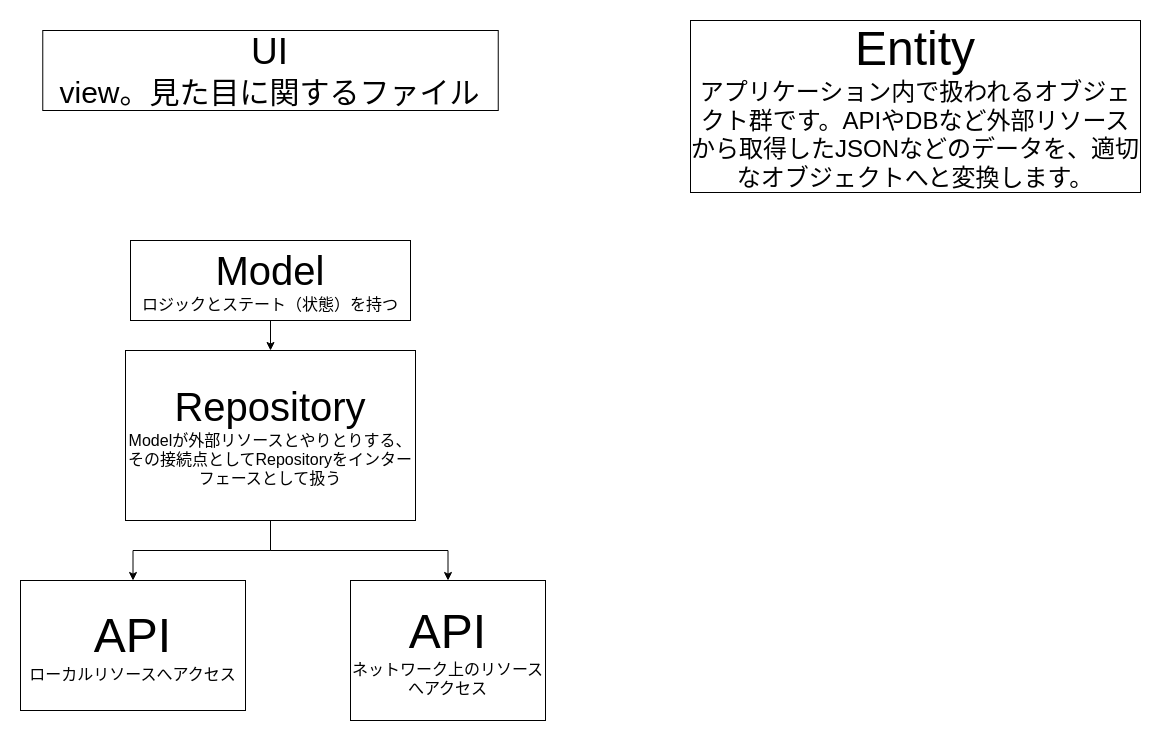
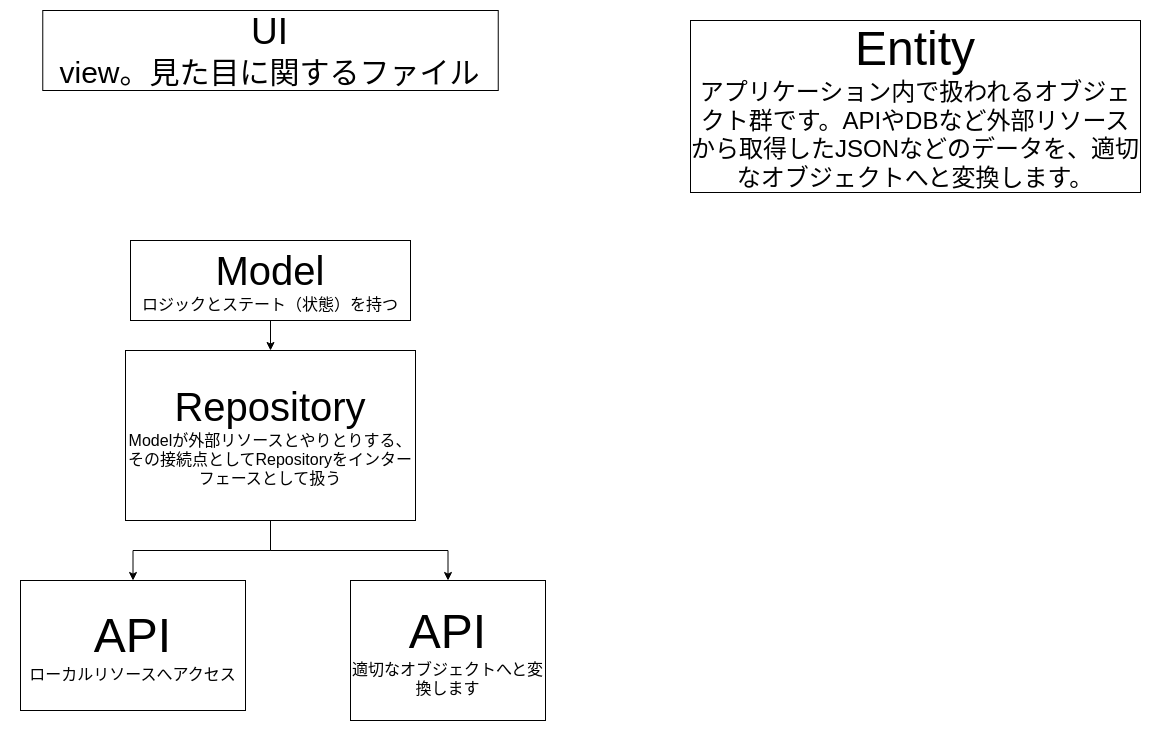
(271, 71) -> (271, 51)
(448, 651) -> (448, 651)
